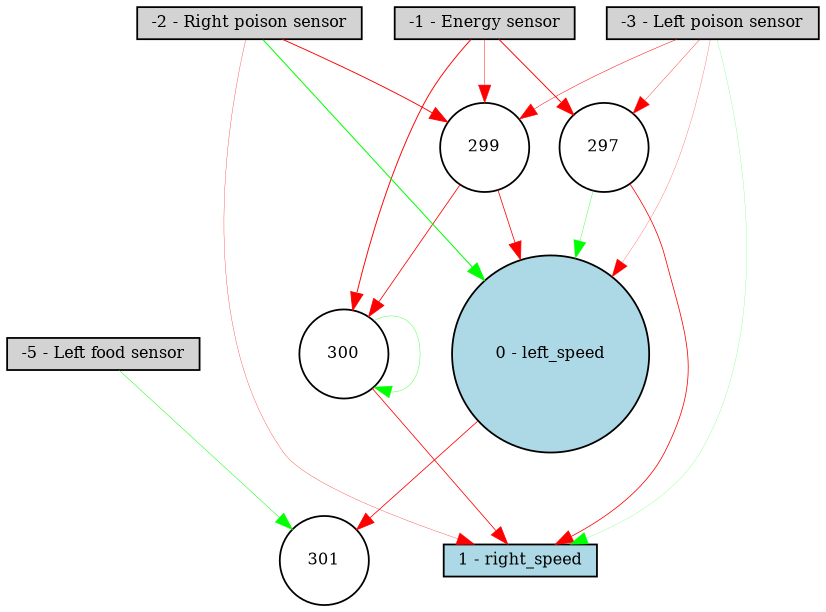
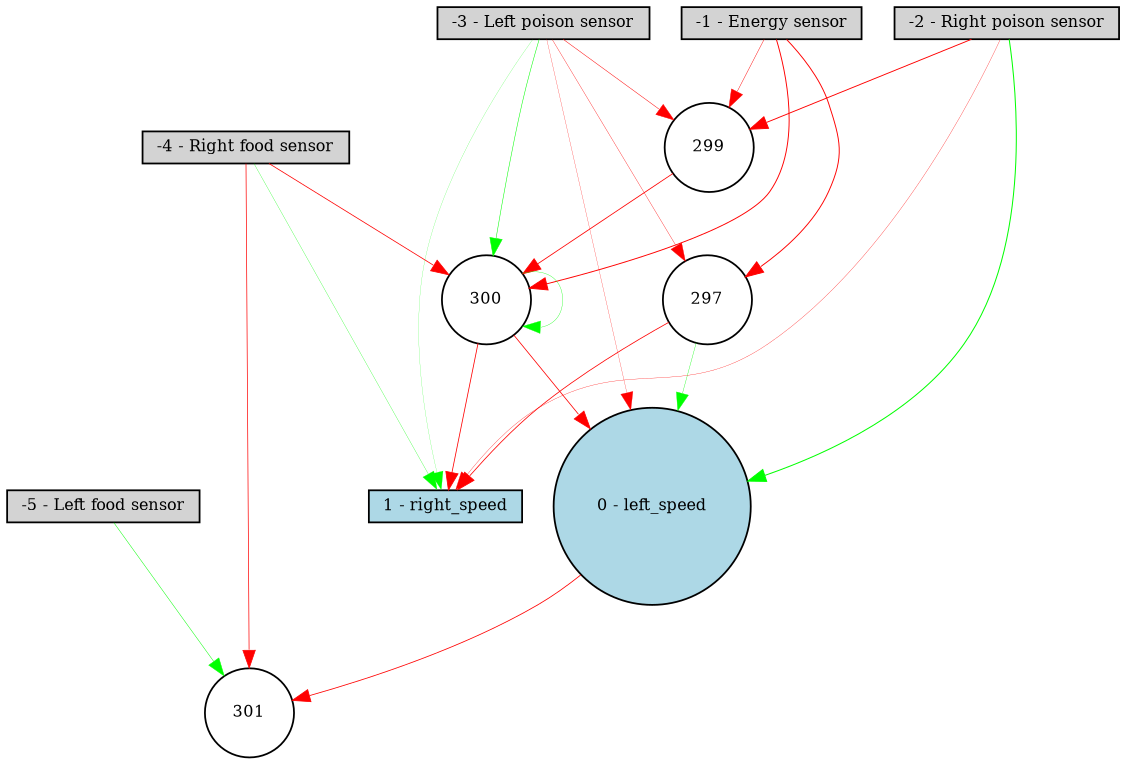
none -> (515, 138)
none -> (246, 147)
(506, 216) -> (546, 375)
